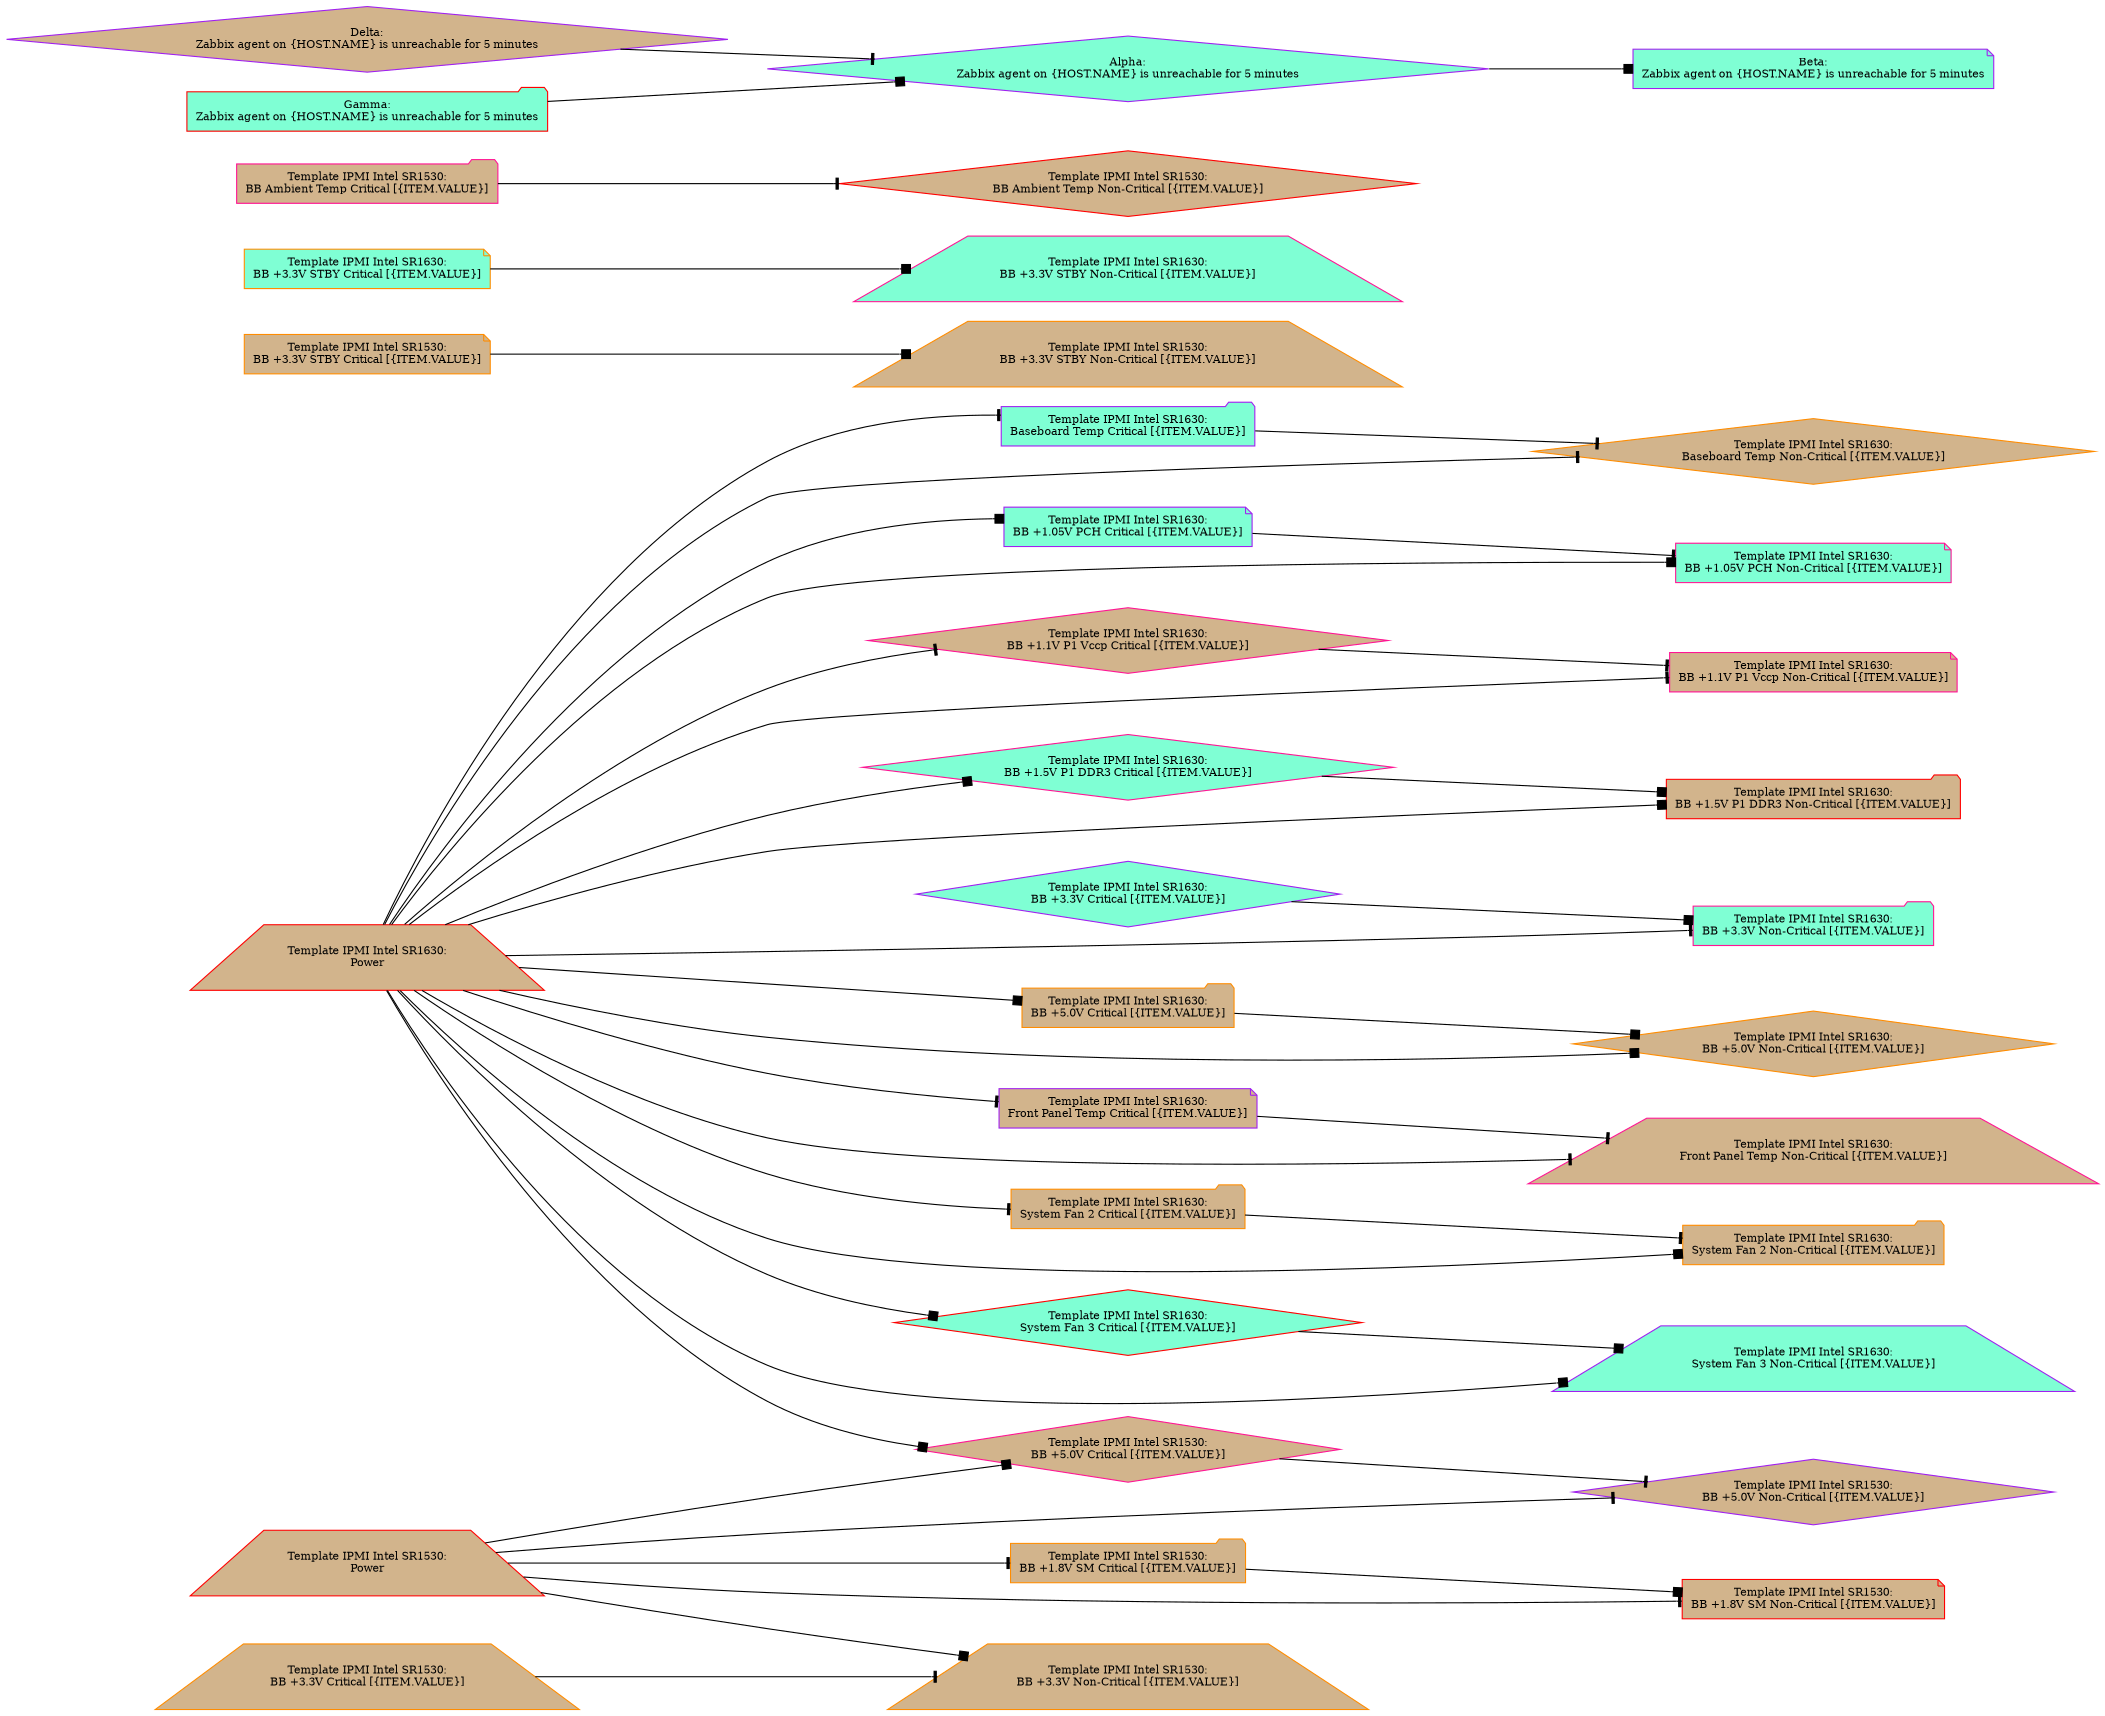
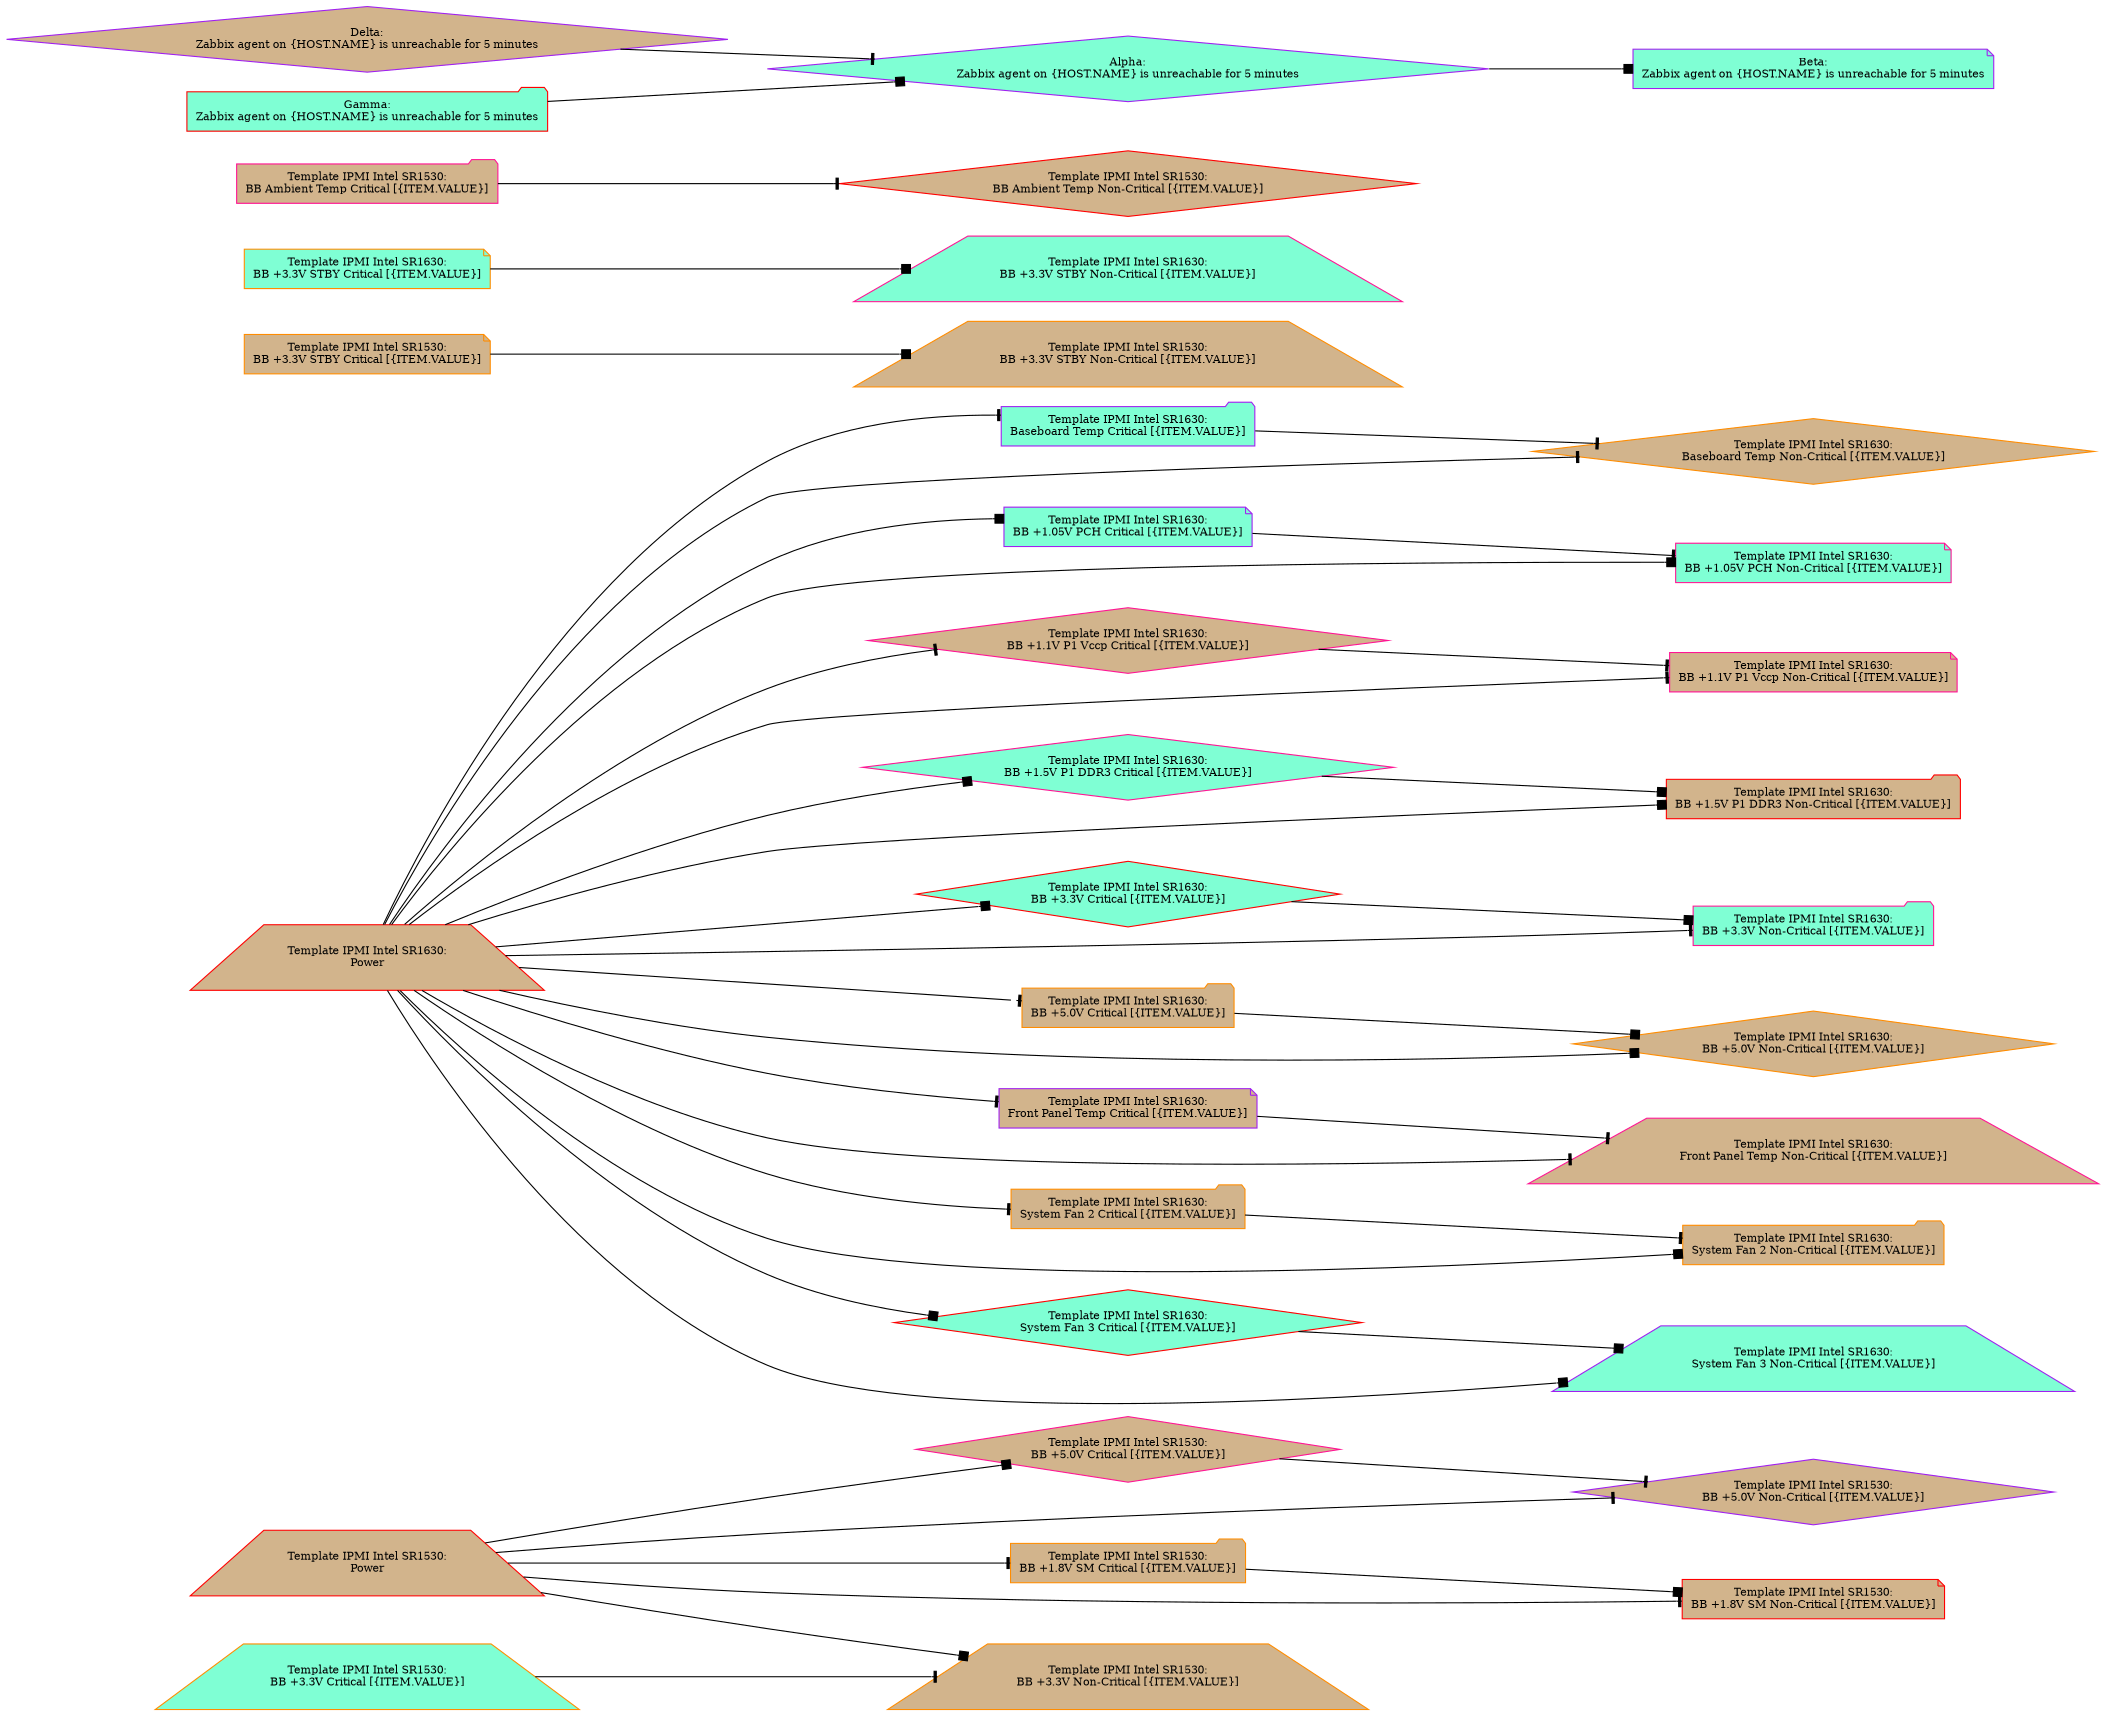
(1128, 894) -> (1128, 894)
(765, 984) -> (765, 984)
(605, 1277) -> (737, 927)
(367, 1677) -> (367, 1677)
